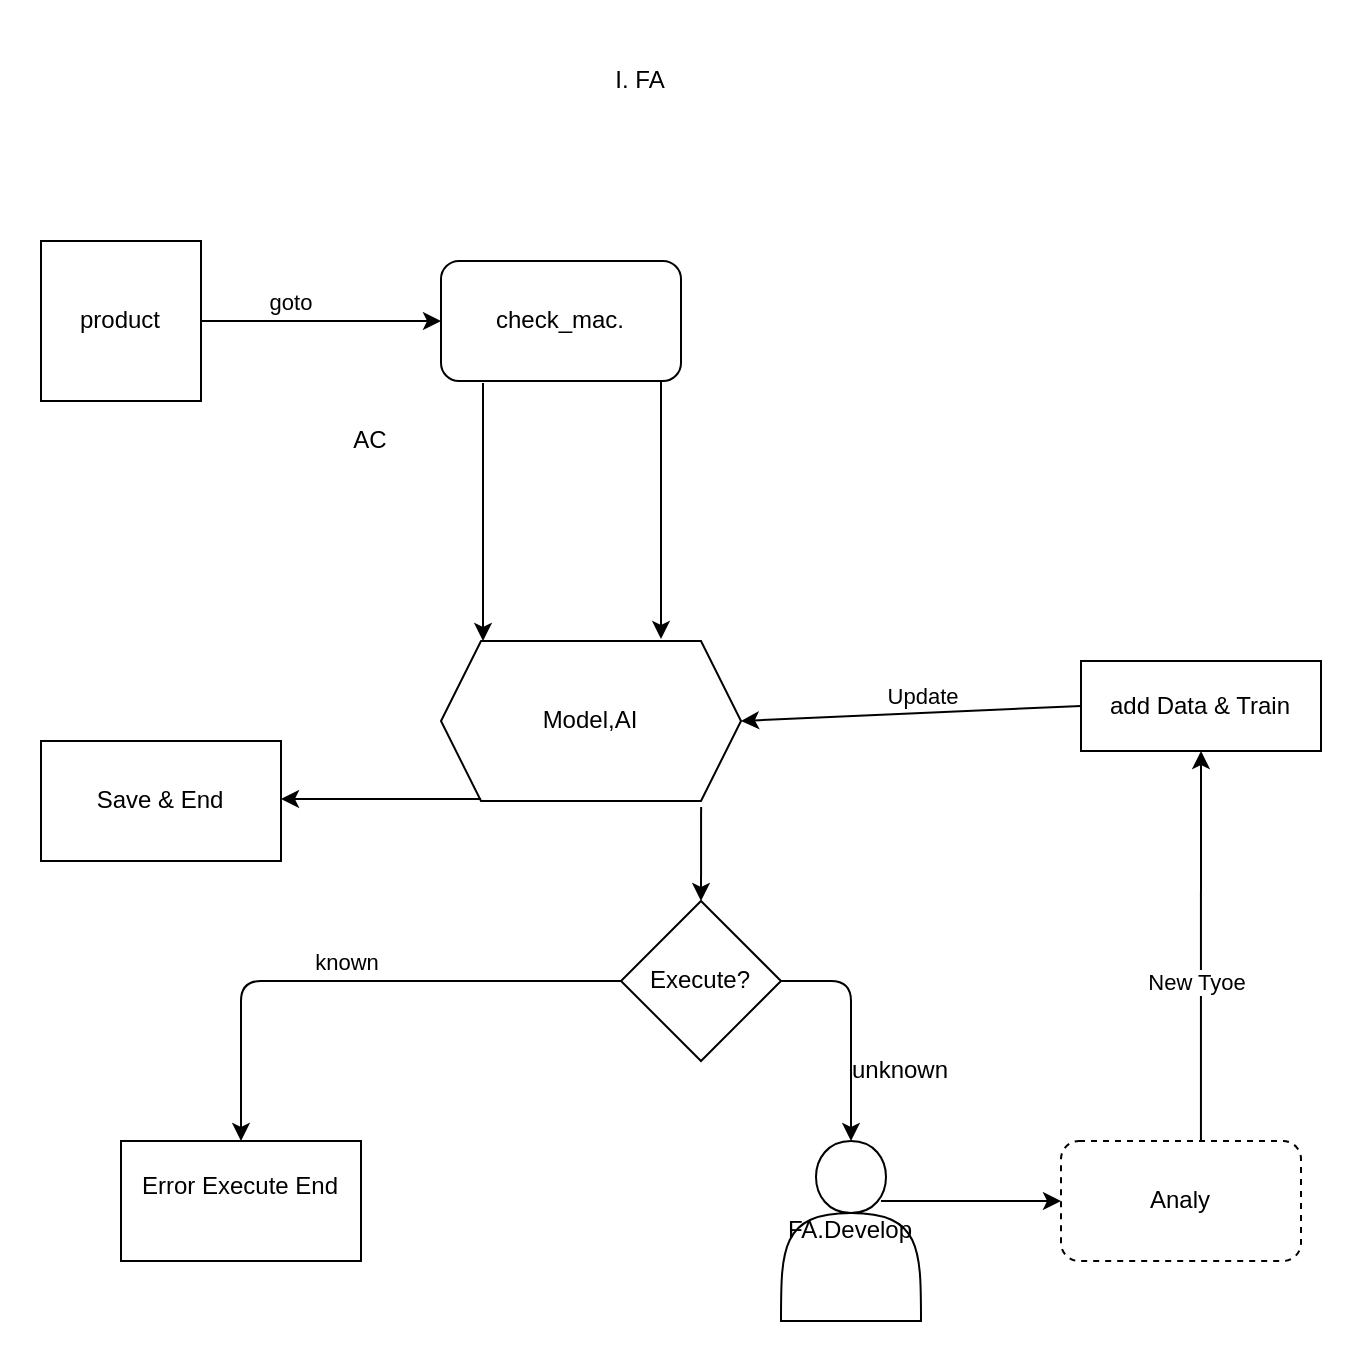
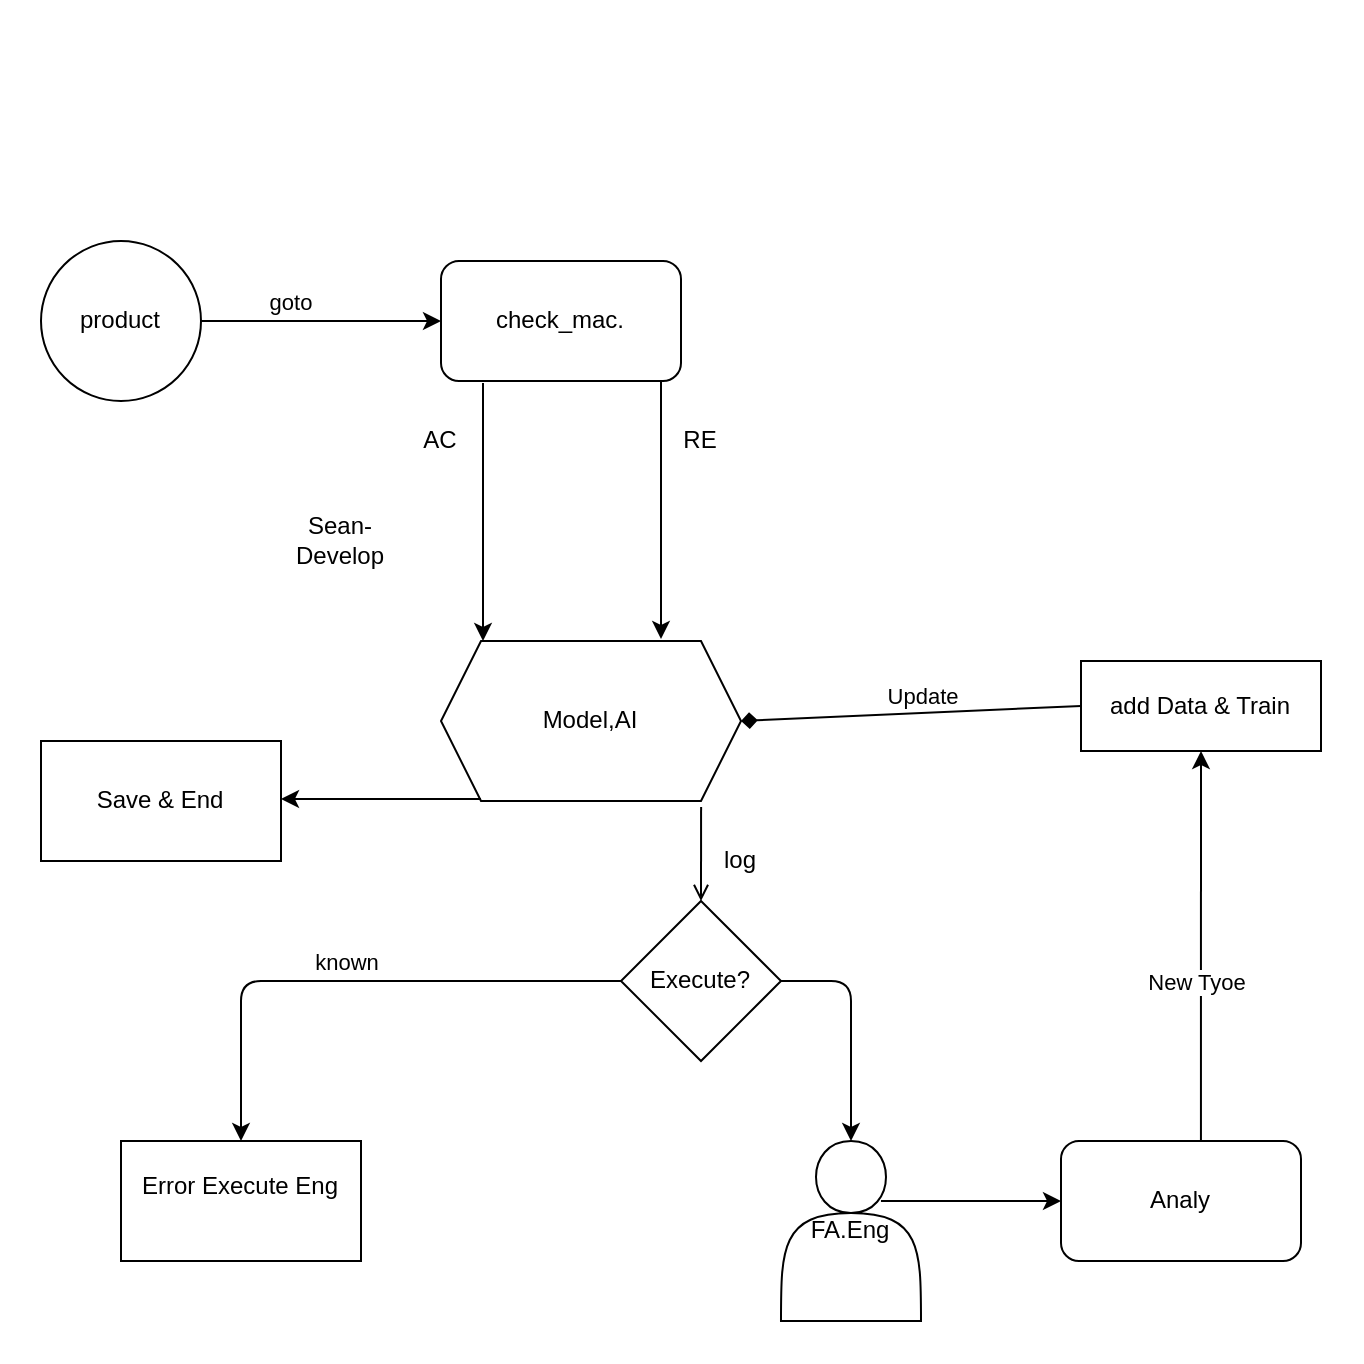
(641, 81) -> none
(121, 321) -> (121, 321)
(371, 441) -> (441, 441)
none -> (701, 441)
none -> (341, 541)
(756, 720) -> (757, 720)
none -> (741, 861)
(701, 886) -> (701, 888)
(901, 1071) -> none
(241, 1201) -> (241, 1201)
(1181, 1201) -> (1181, 1201)
(851, 1231) -> (851, 1231)
